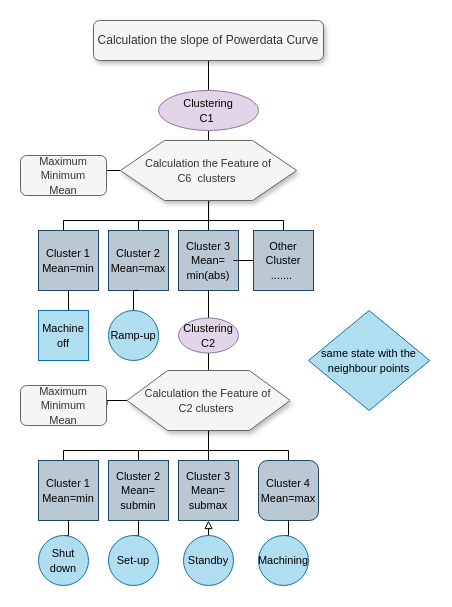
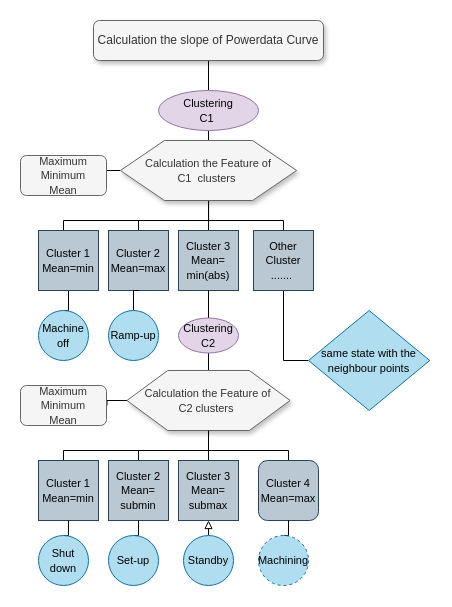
(209, 171) -> (209, 171)
(234, 261) -> (284, 338)
(64, 336) -> (64, 336)
(284, 561) -> (284, 561)
